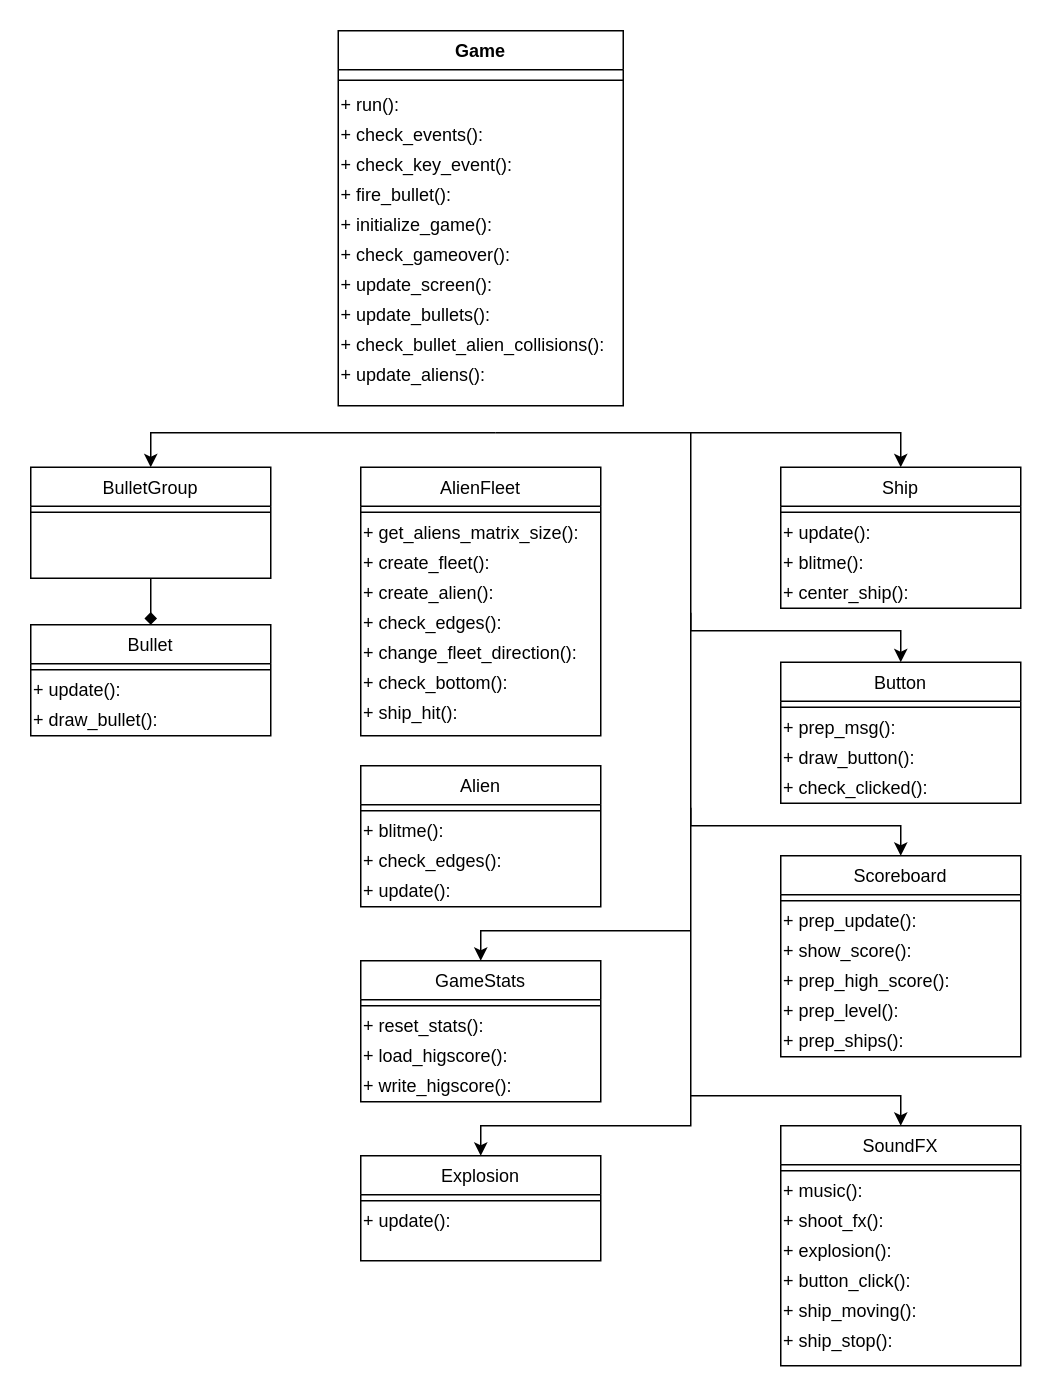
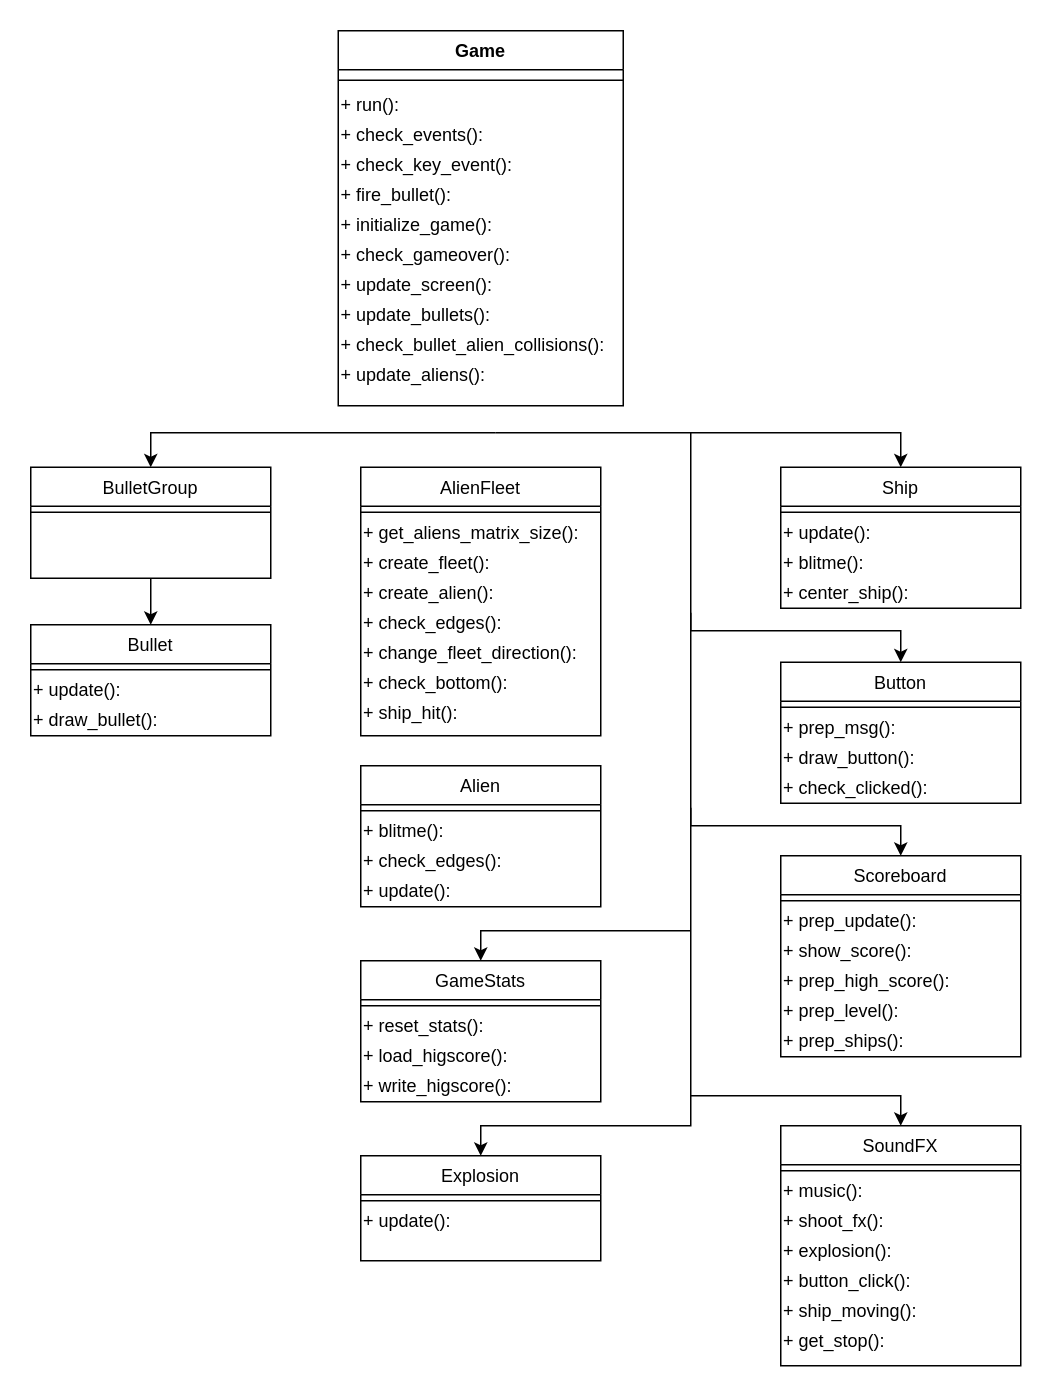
(151, 612) -> (151, 613)
(847, 1342) -> (845, 1342)
